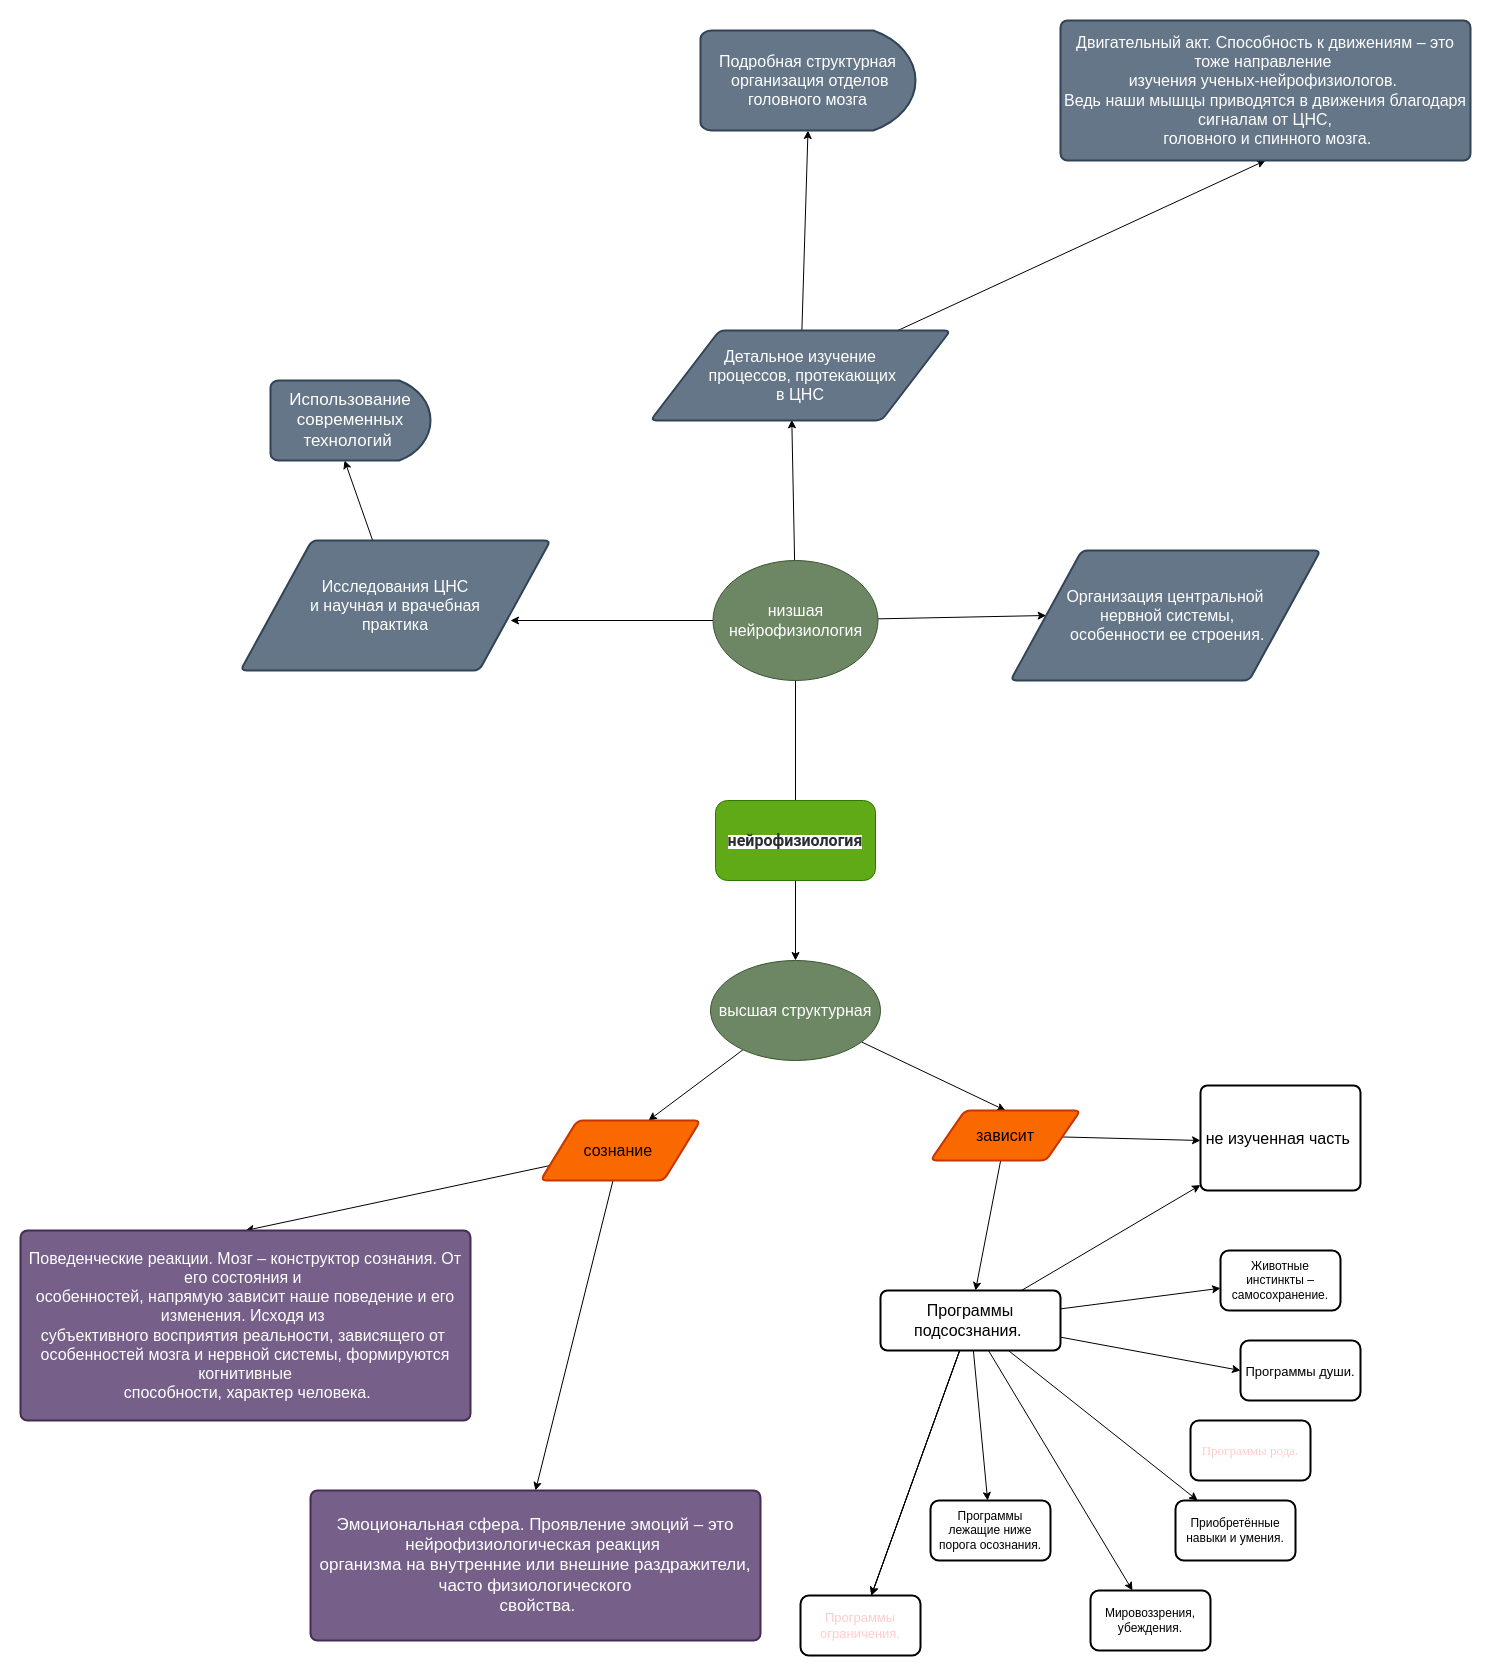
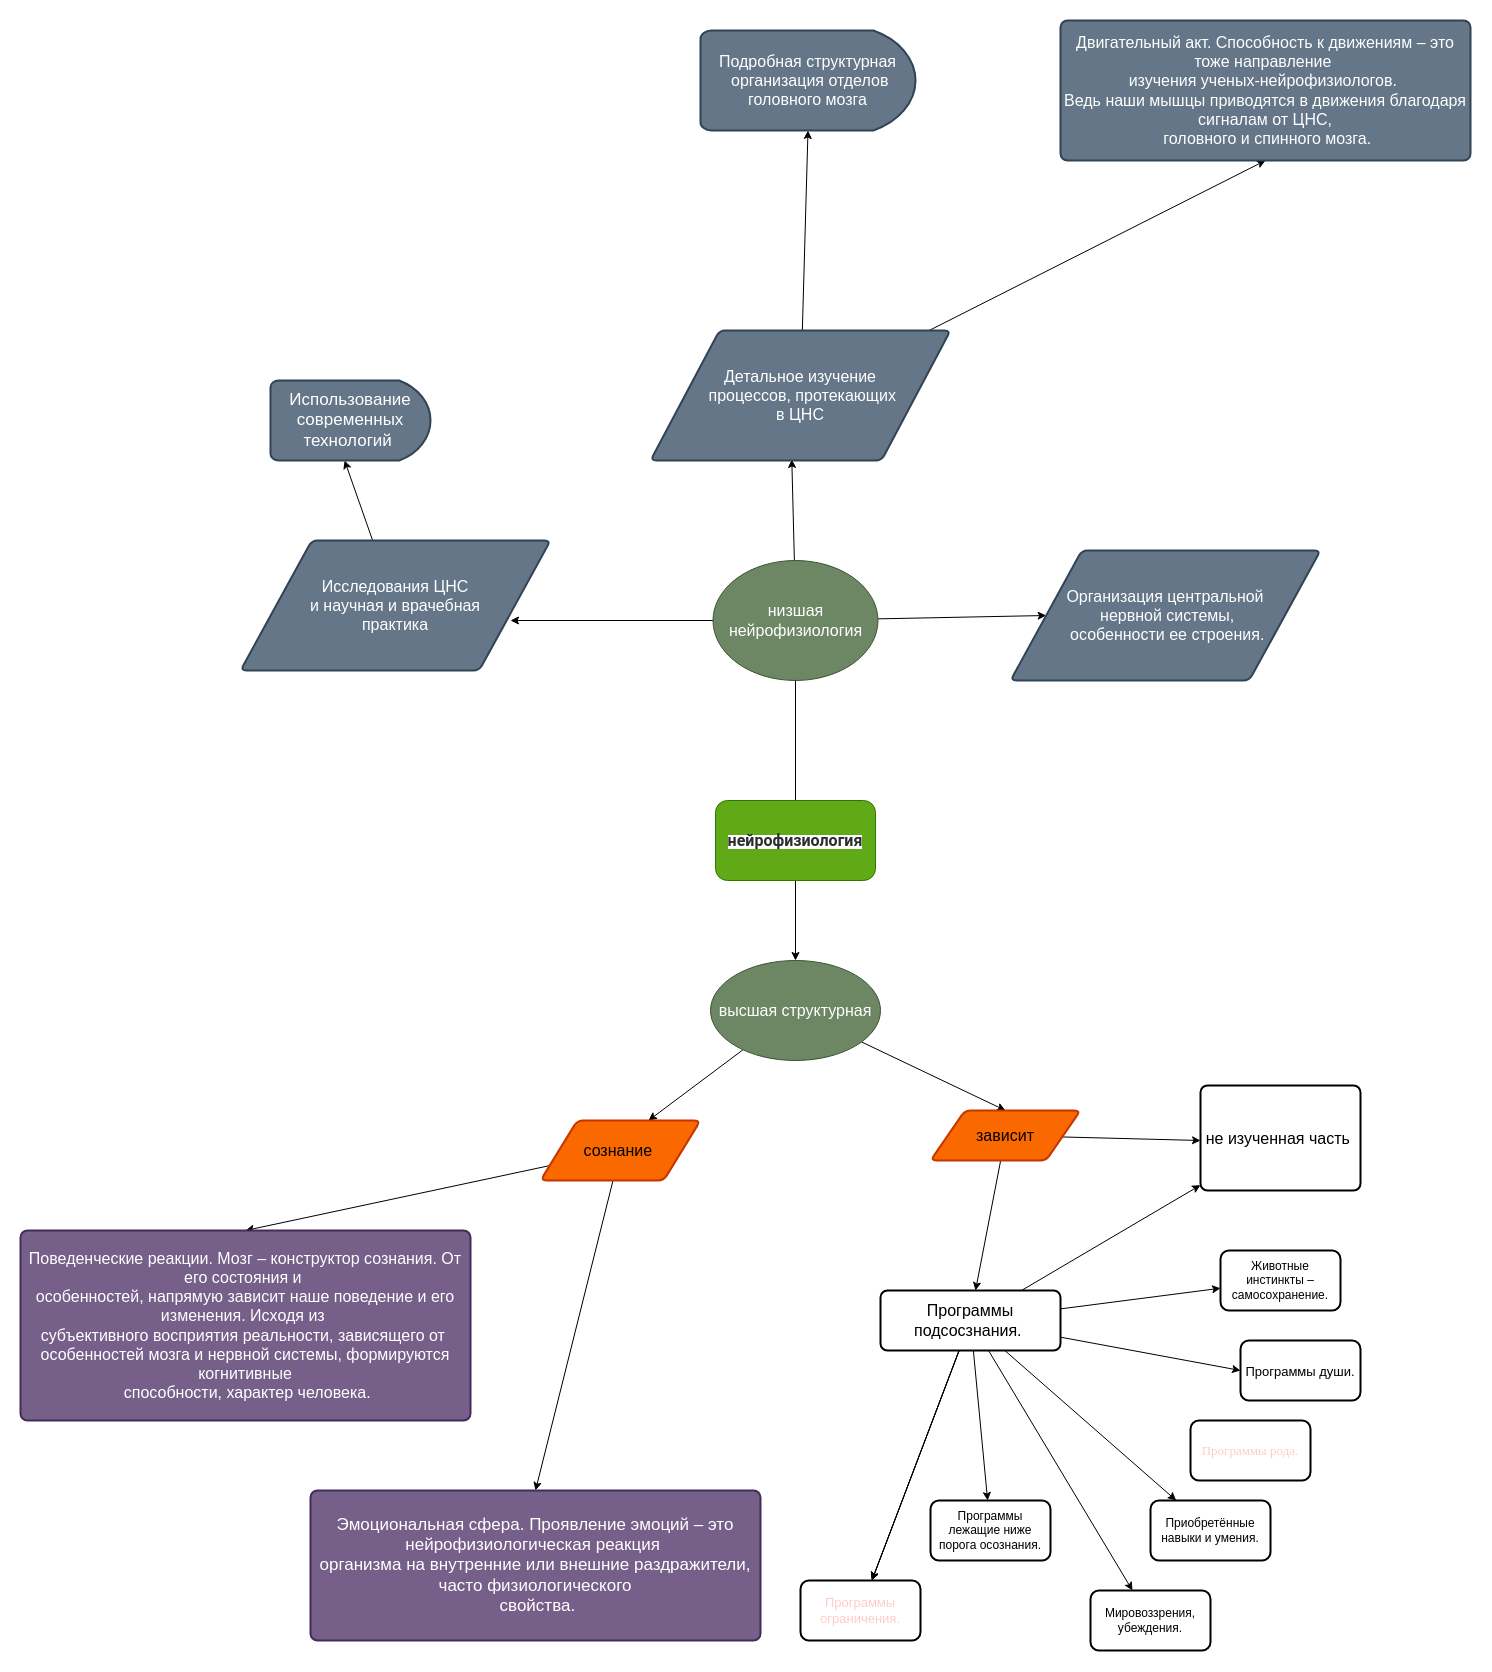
(801, 376) -> (801, 396)
(1236, 1531) -> (1211, 1531)
(861, 1626) -> (861, 1611)
